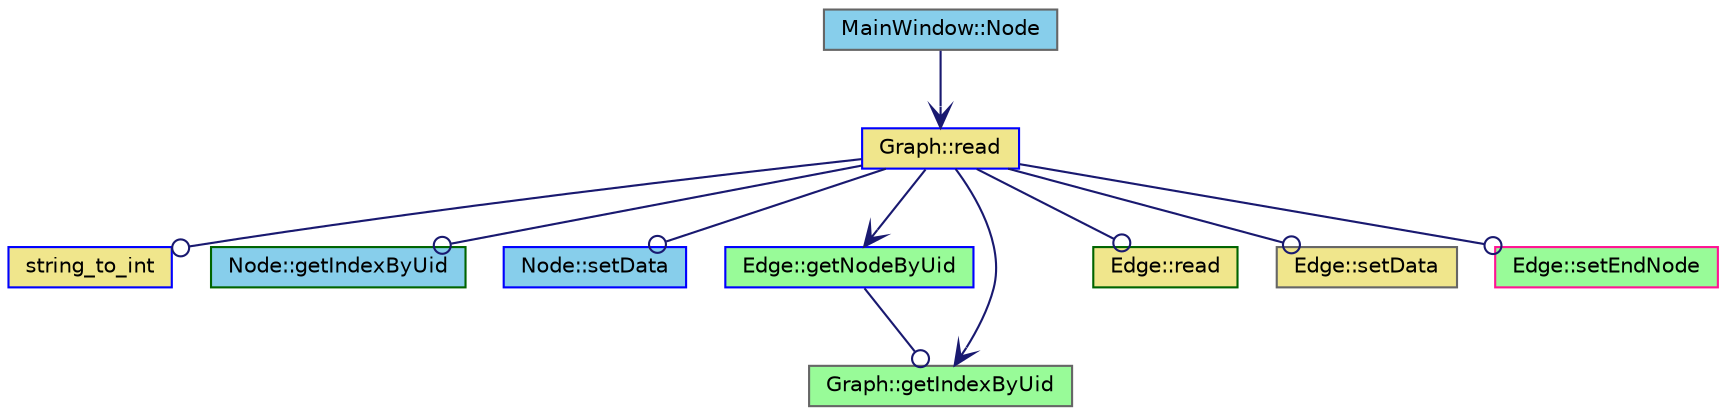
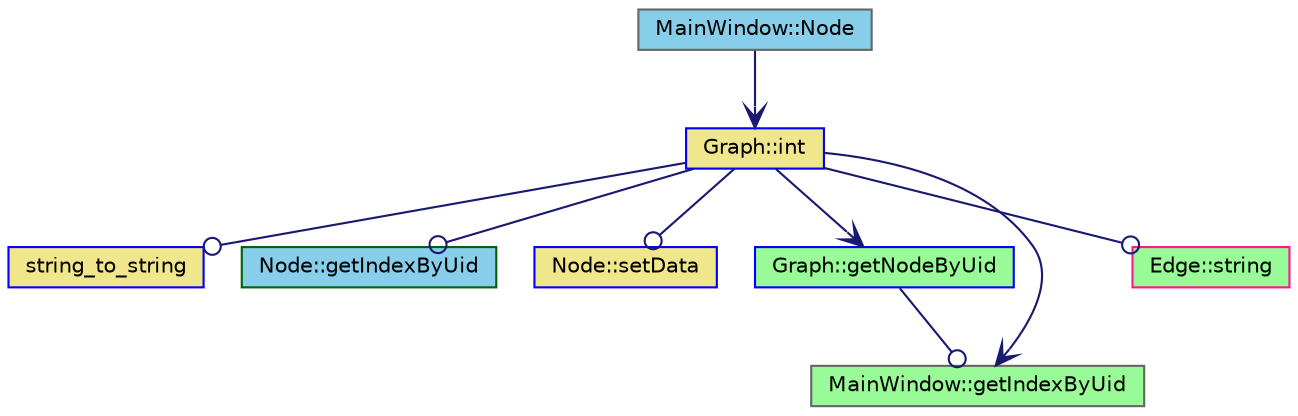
(941, 148) -> (755, 148)
(90, 267) -> (106, 267)
(595, 267) -> (626, 267)
(849, 267) -> (884, 267)
(1165, 267) -> none
(1367, 267) -> none
(1607, 267) -> (1211, 267)
(941, 386) -> (978, 386)
